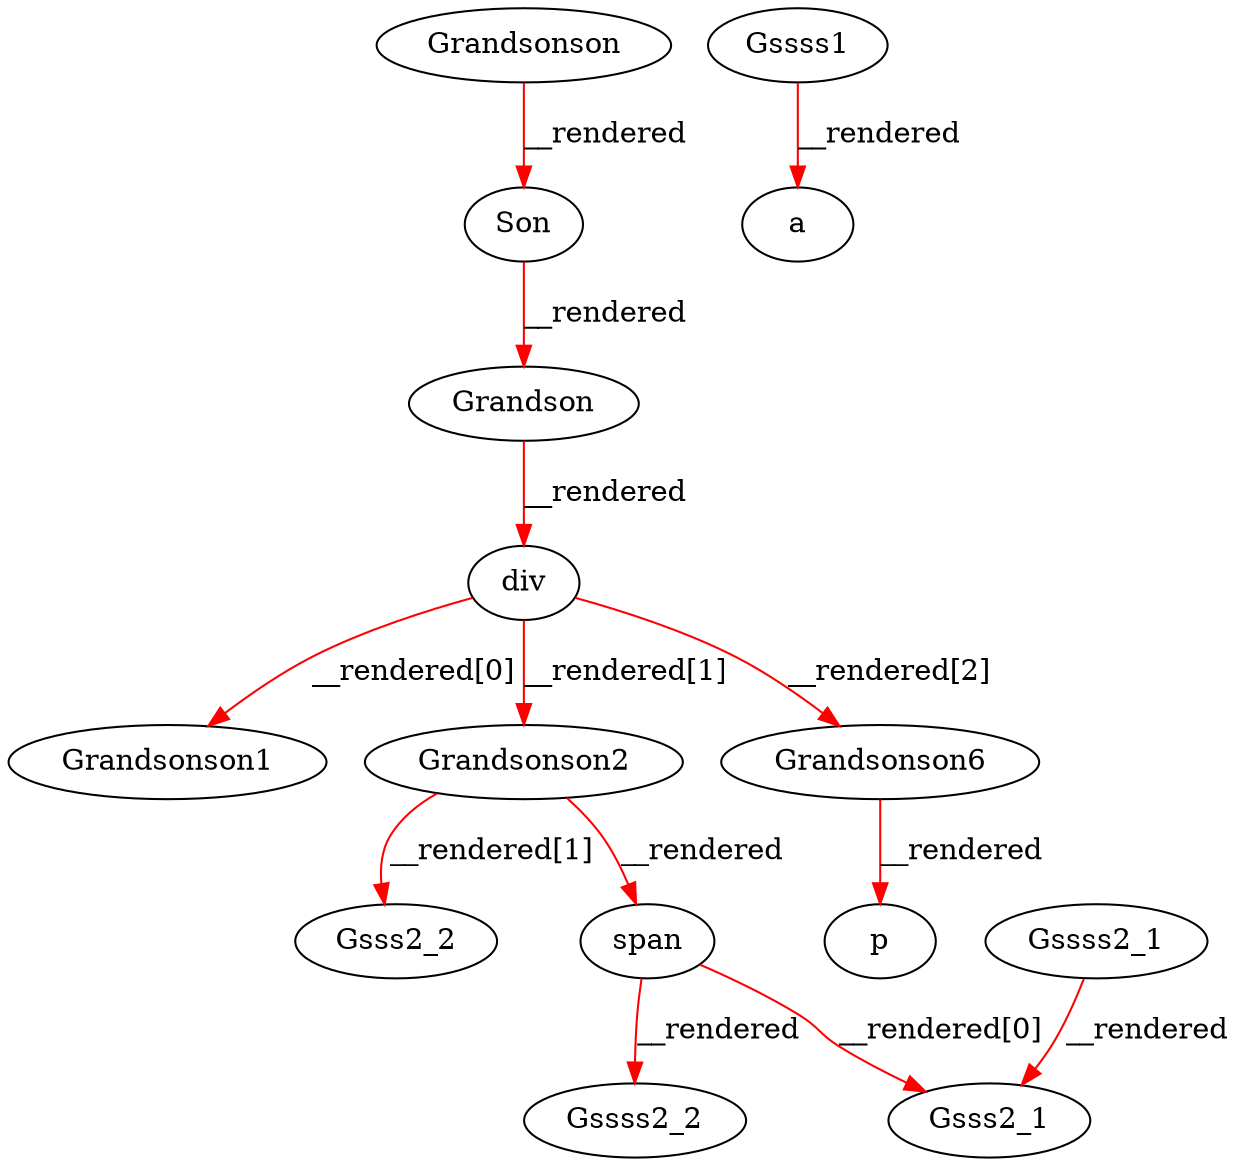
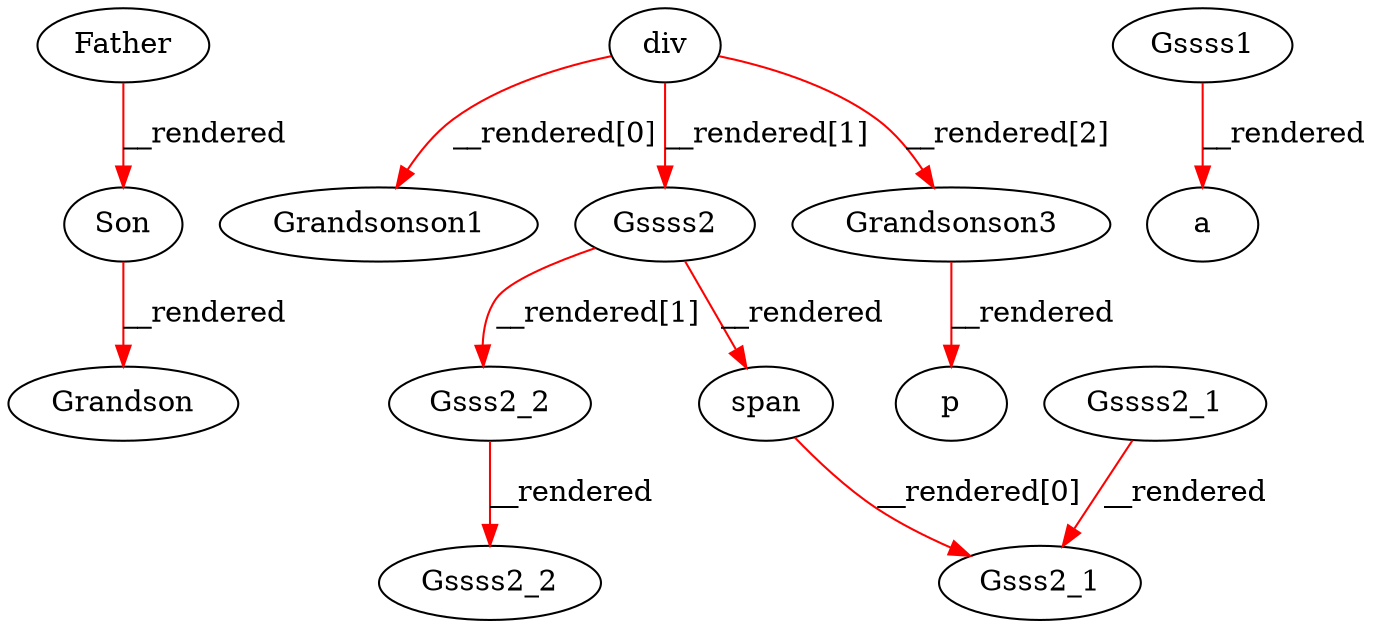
(524, 45) -> (123, 45)
(524, 483) -> none
(524, 762) -> (665, 225)
(880, 762) -> (951, 225)
(637, 1020) -> (490, 483)
